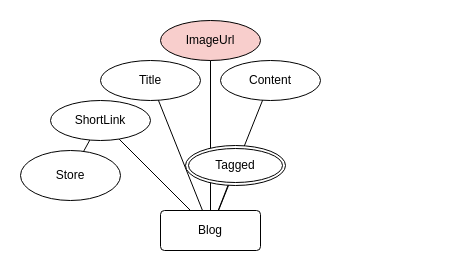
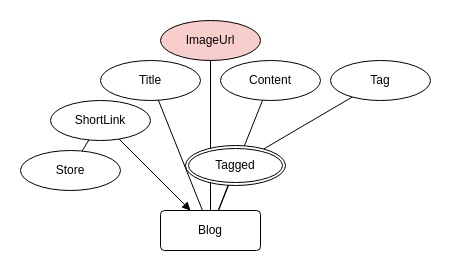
none -> (381, 81)
none -> (308, 123)
(71, 176) -> (71, 171)
(186, 206) -> (183, 203)
